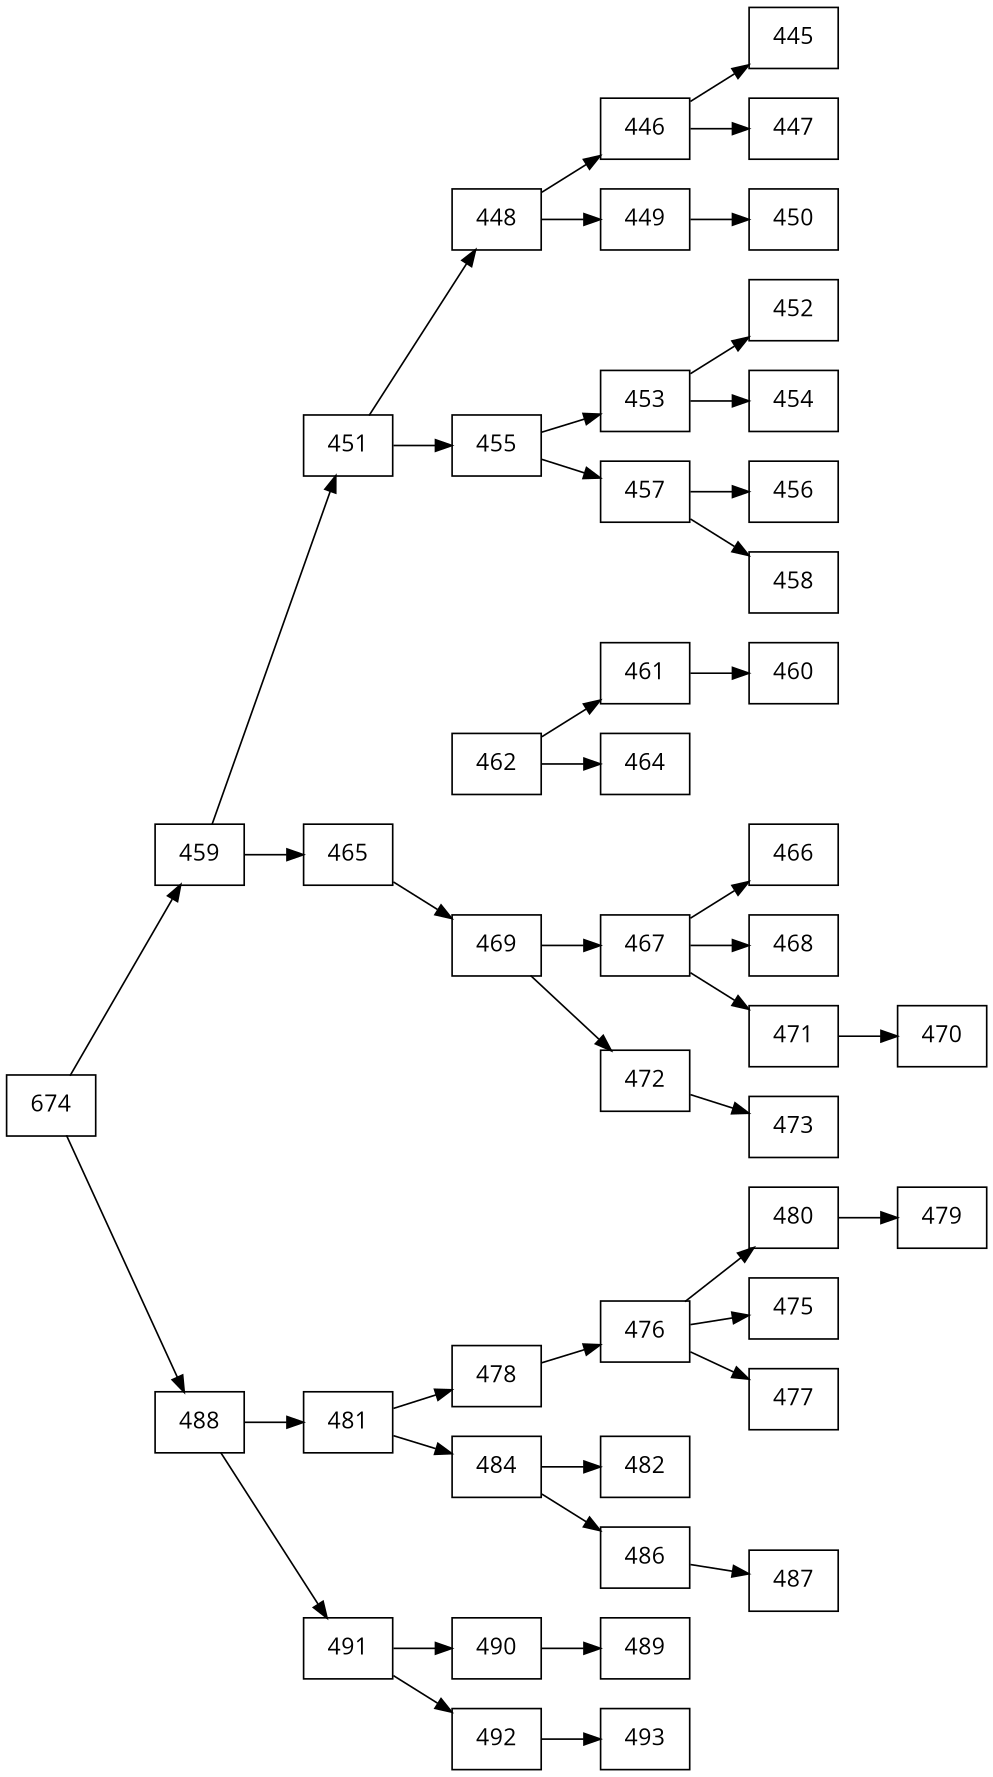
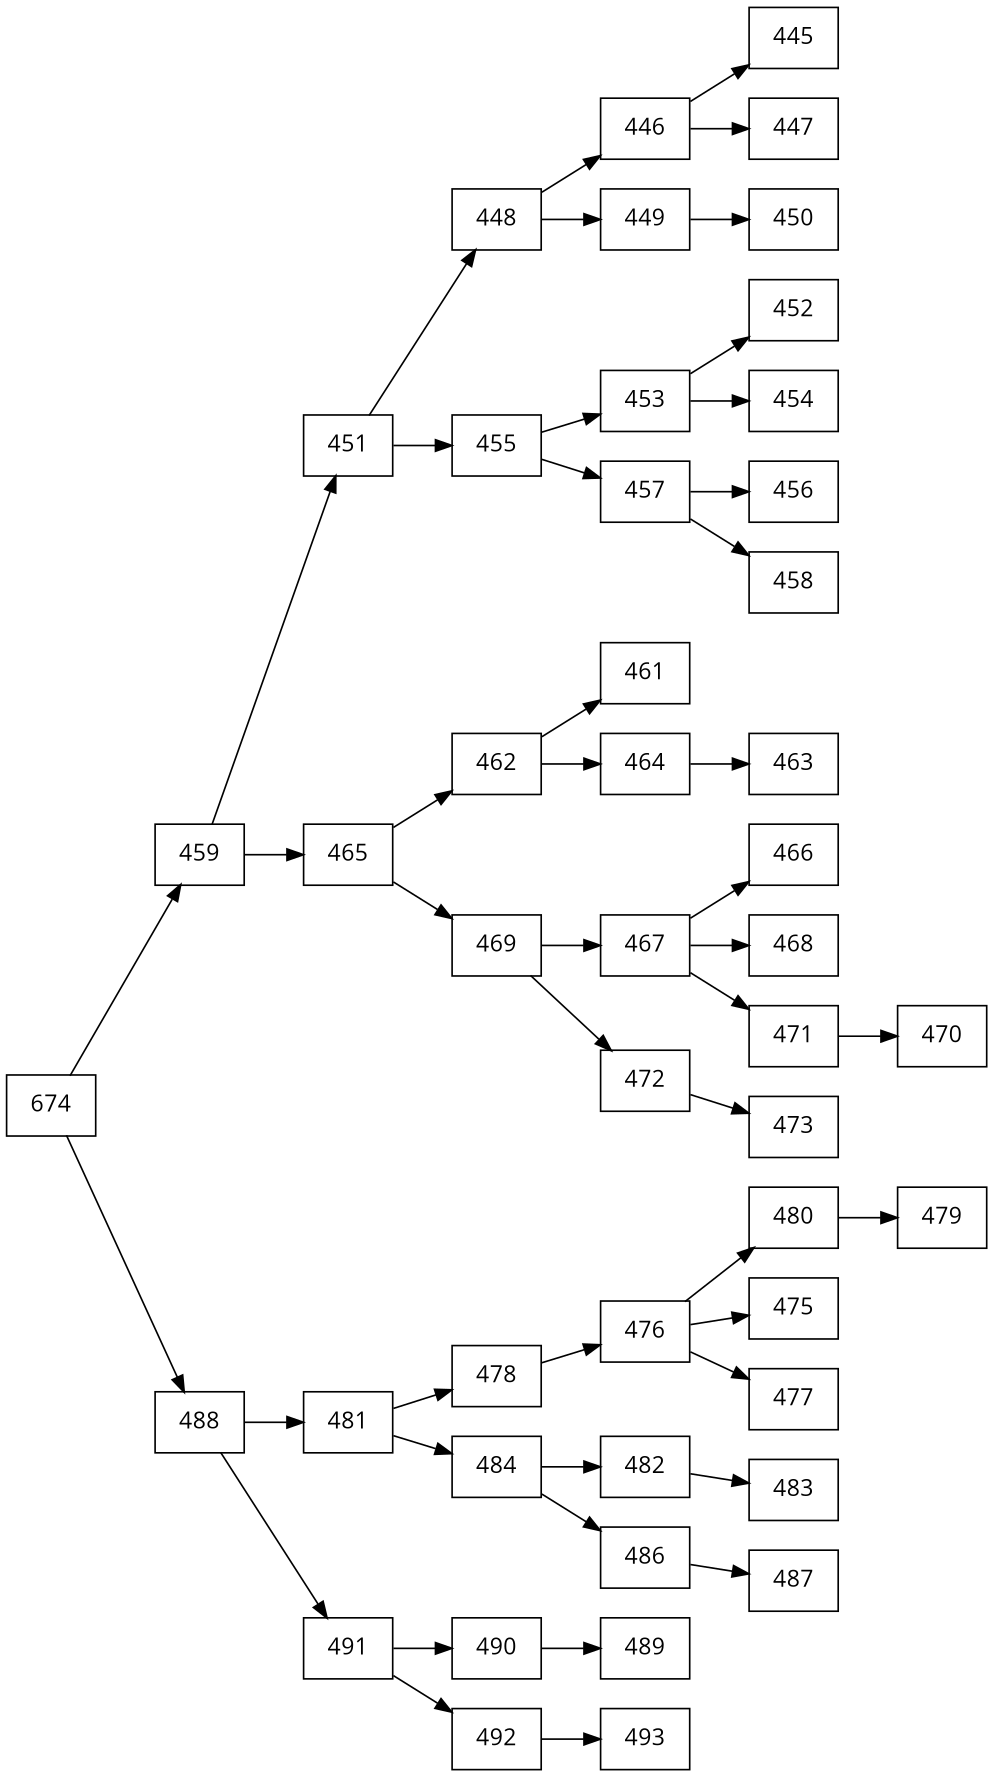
(794, 673) -> none
none -> (794, 764)
none -> (415, 814)
none -> (794, 1490)
